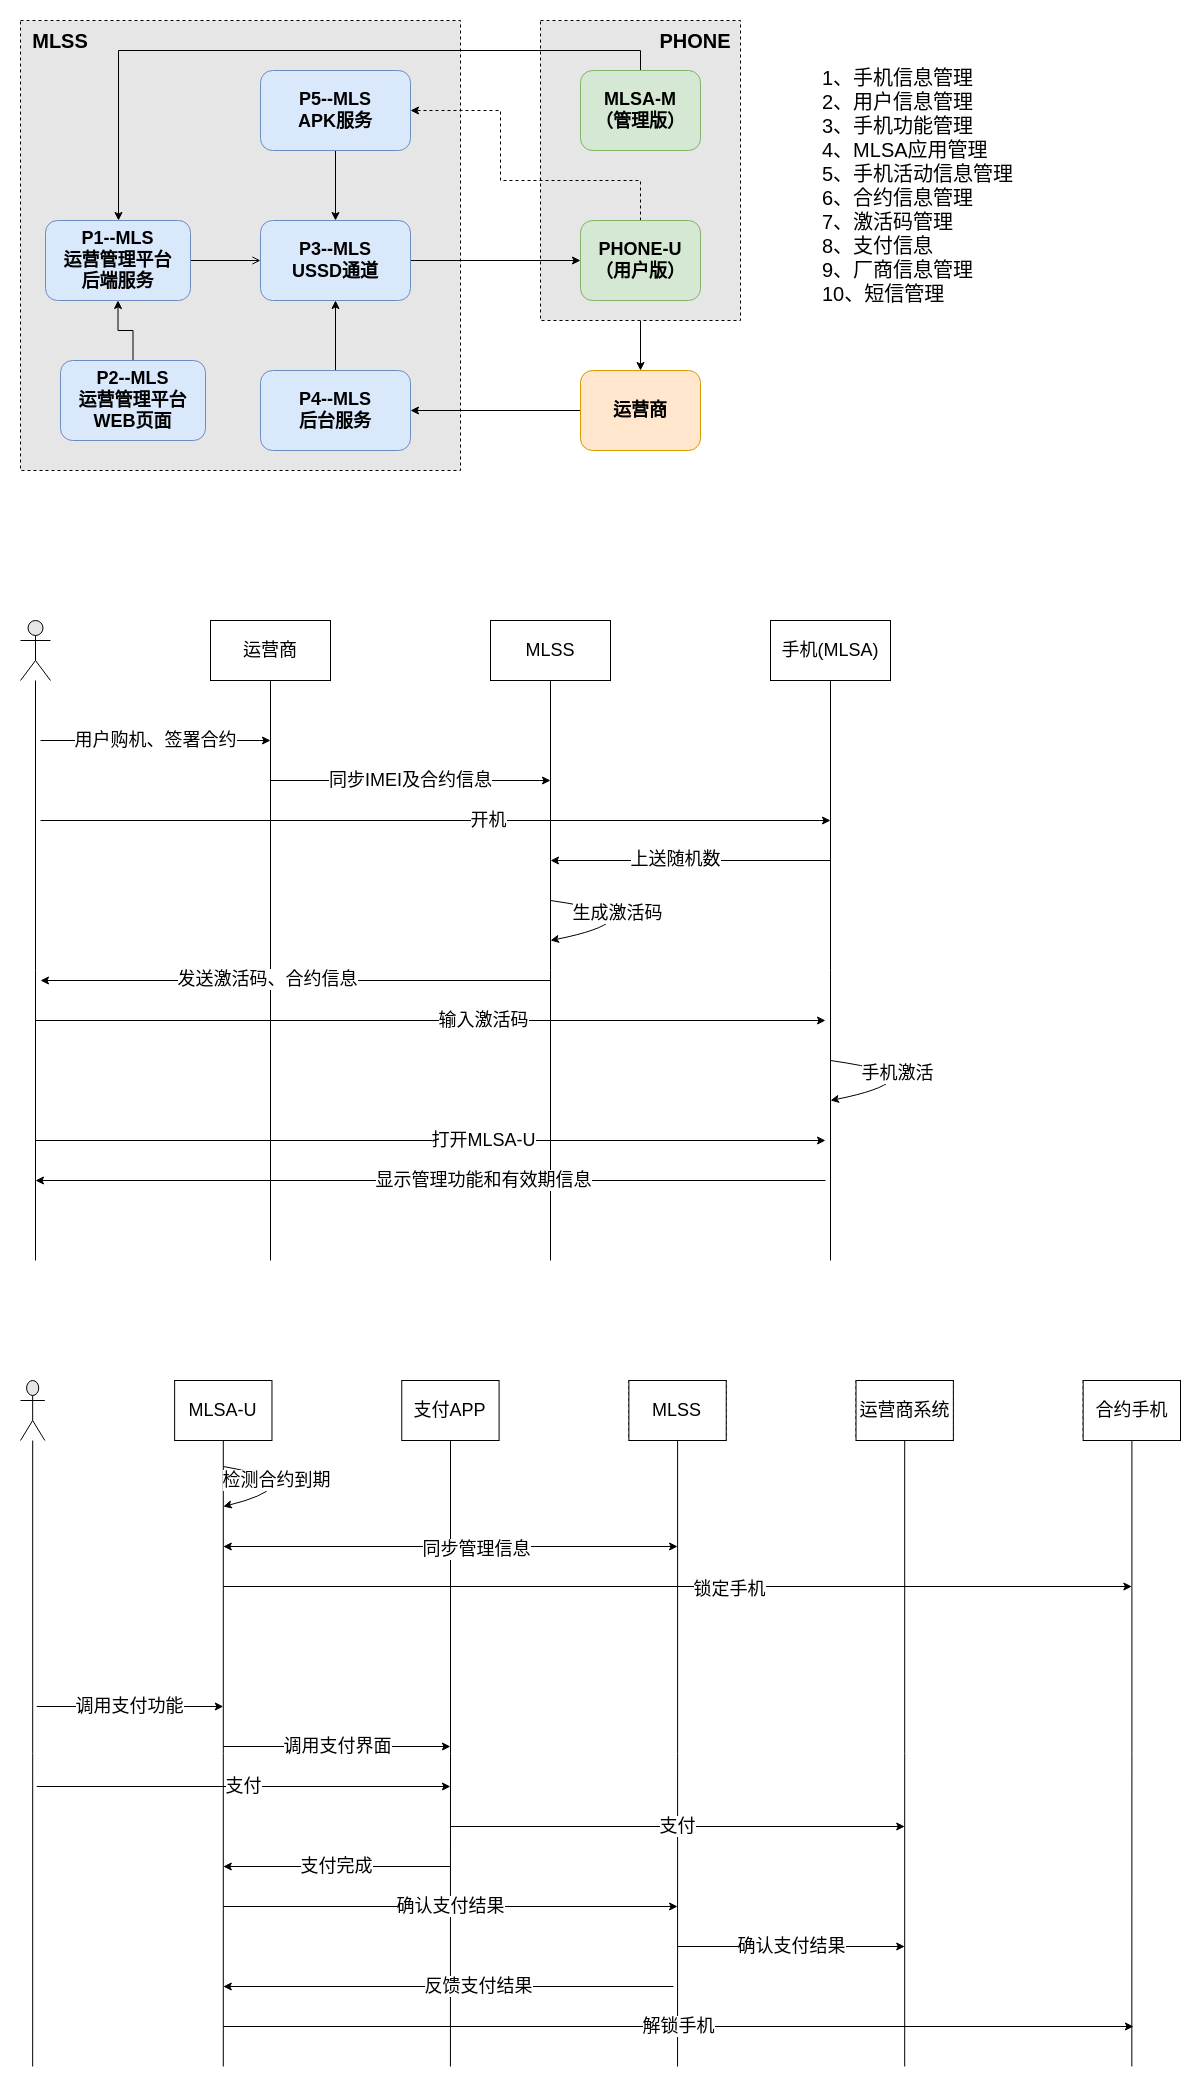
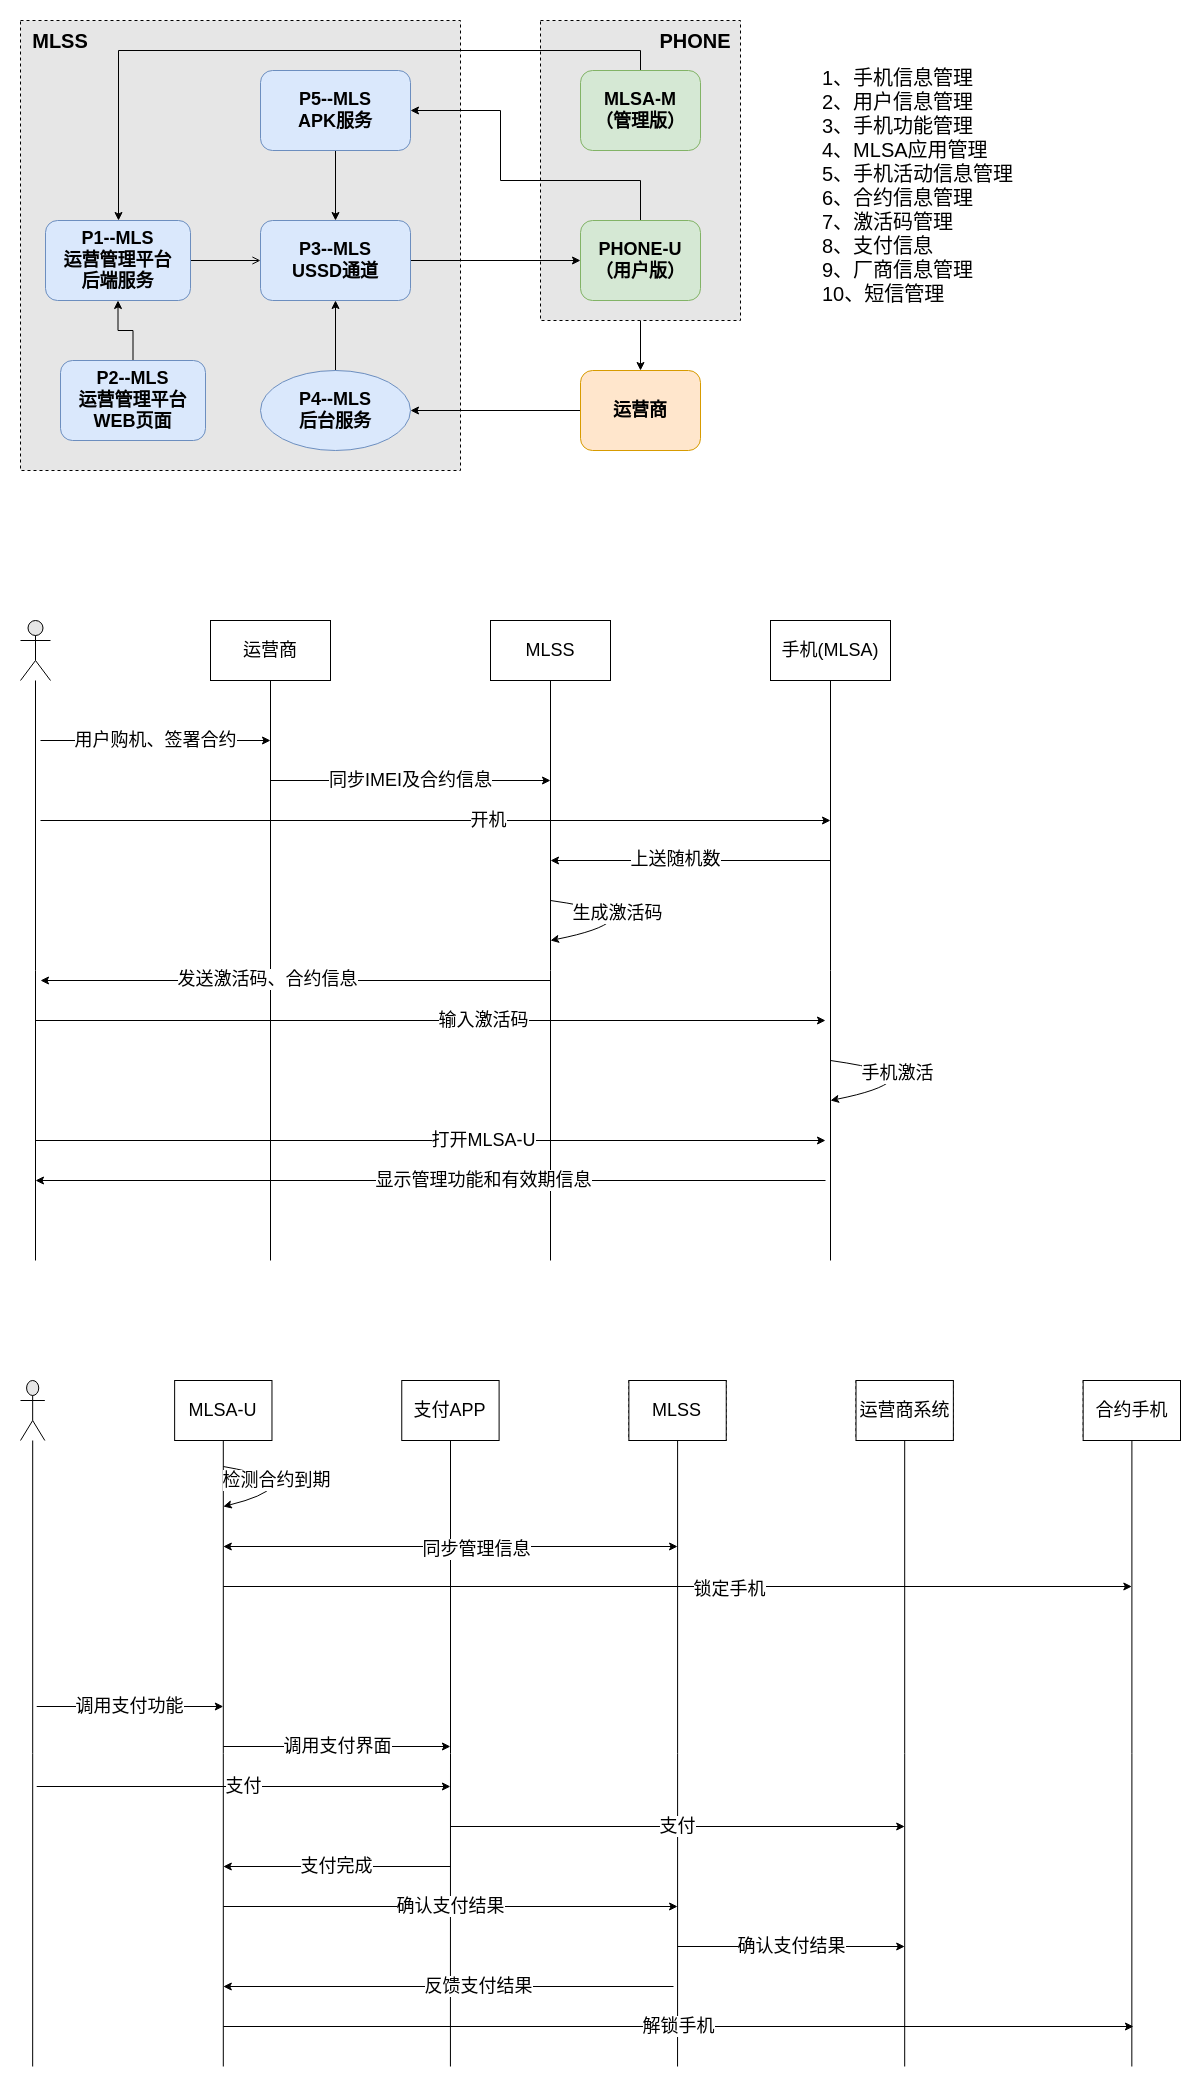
(515, 181) -> (515, 181)
(336, 411) -> (336, 411)
